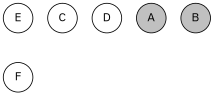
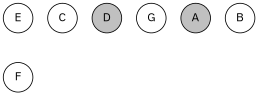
(107, 18) -> (107, 18)
none -> (151, 18)
(196, 18) -> (240, 18)
